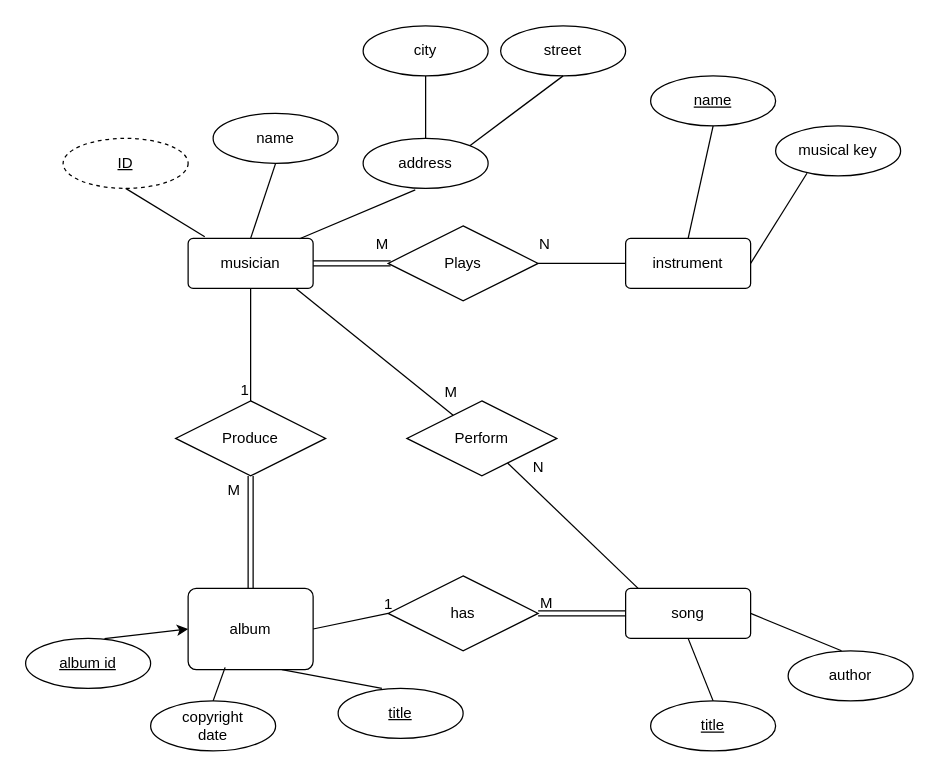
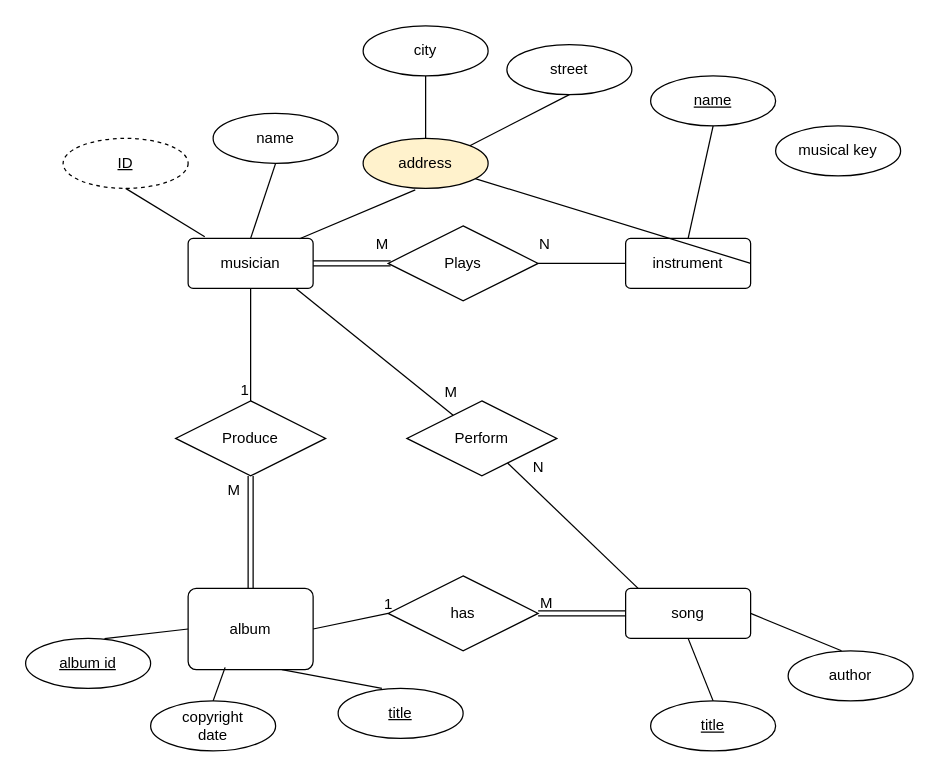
(563, 51) -> (569, 69)
(426, 163) -> (426, 163)
(779, 218) -> (613, 221)
(178, 630) -> (182, 629)
